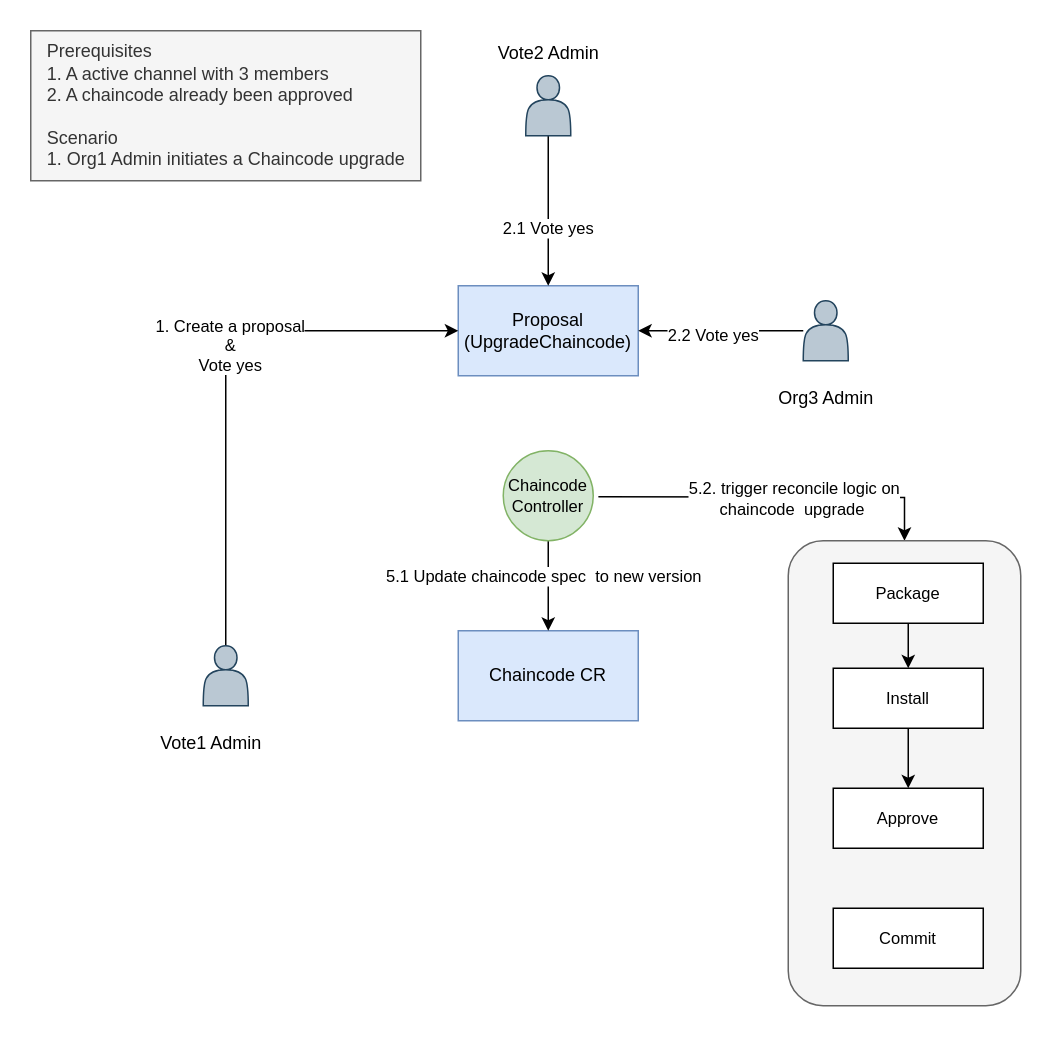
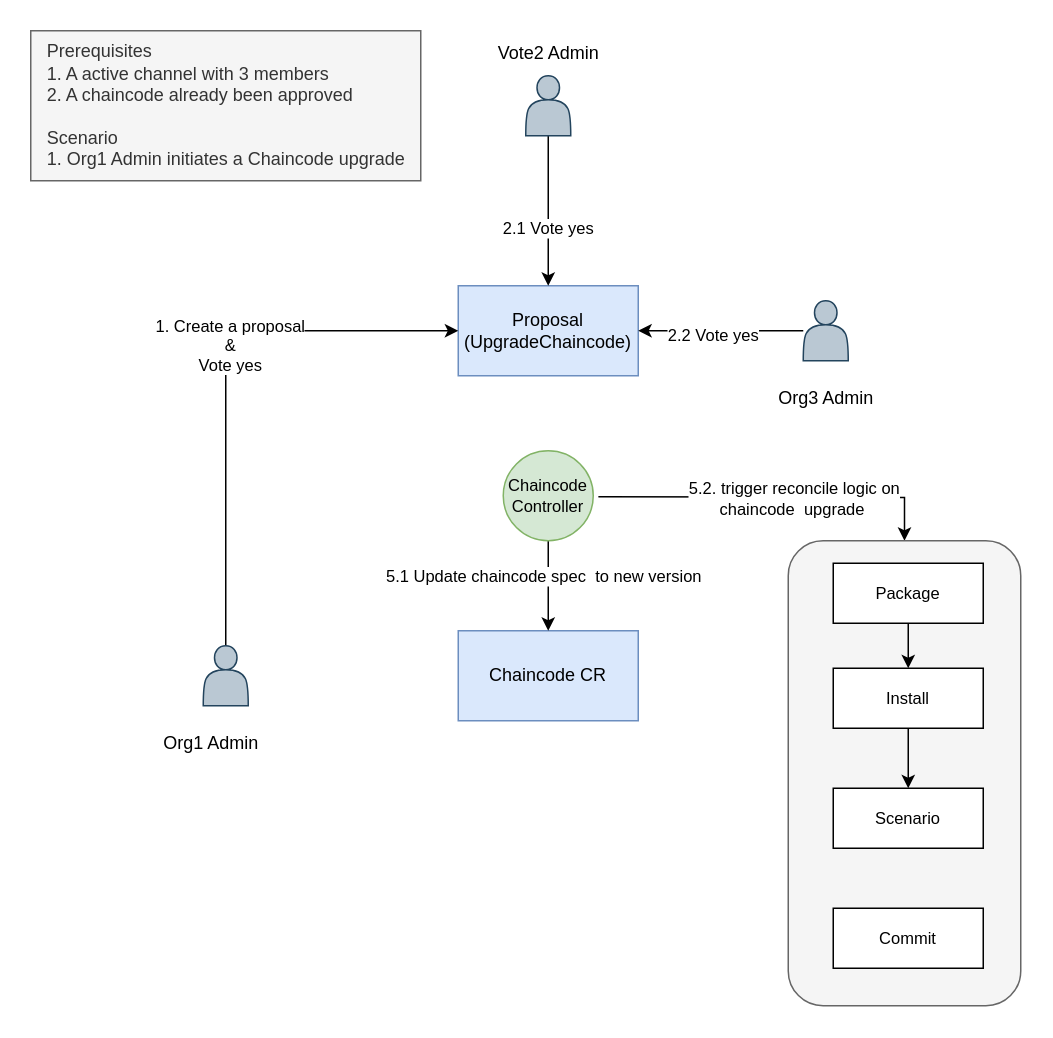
(212, 743) -> (212, 743)
(908, 818) -> (908, 818)
